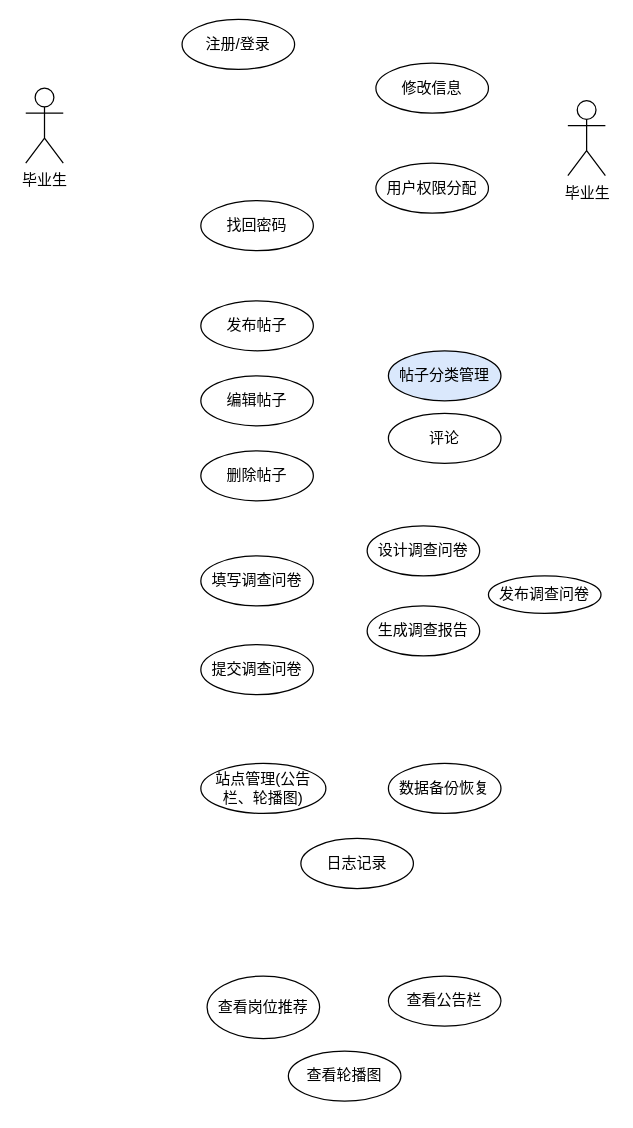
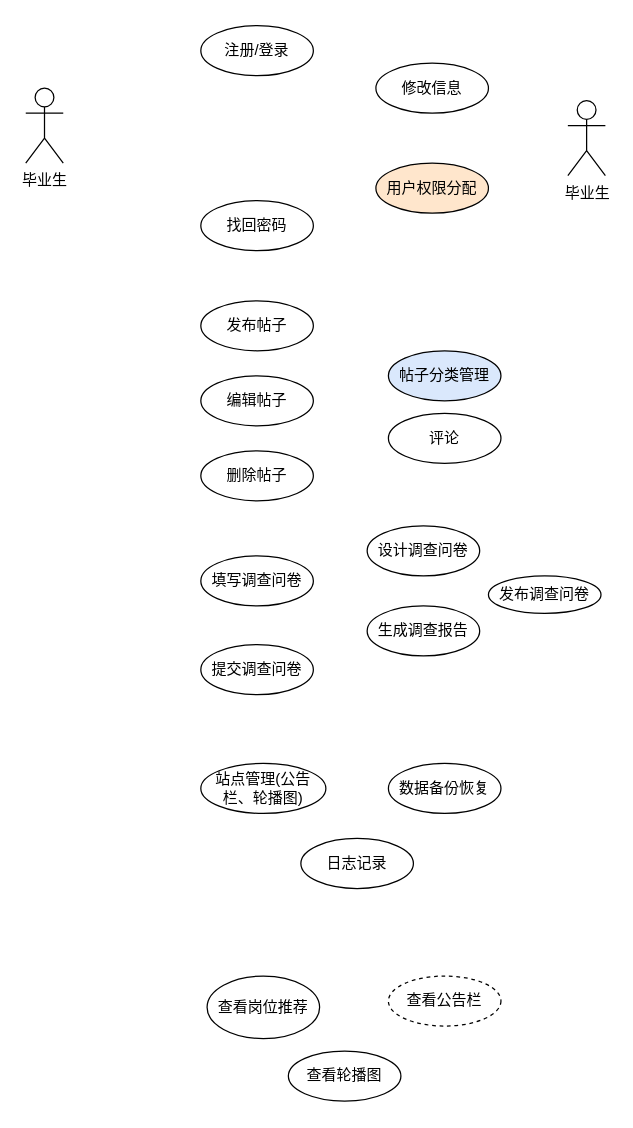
(238, 44) -> (257, 51)
(432, 188) -> (432, 188)
(444, 1001) -> (444, 1001)
